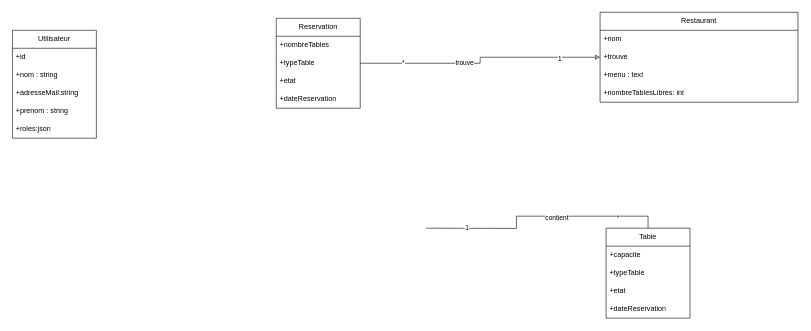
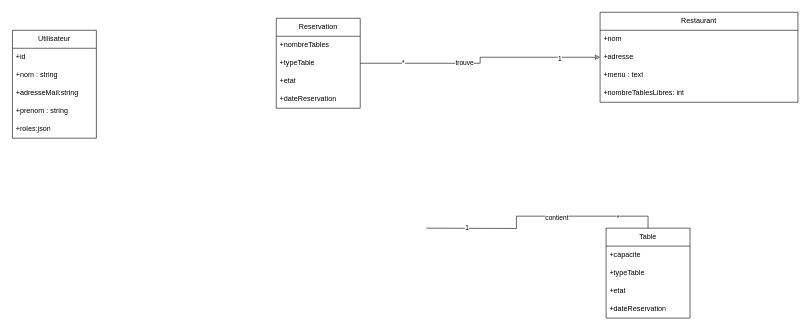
(618, 57) -> (620, 57)
